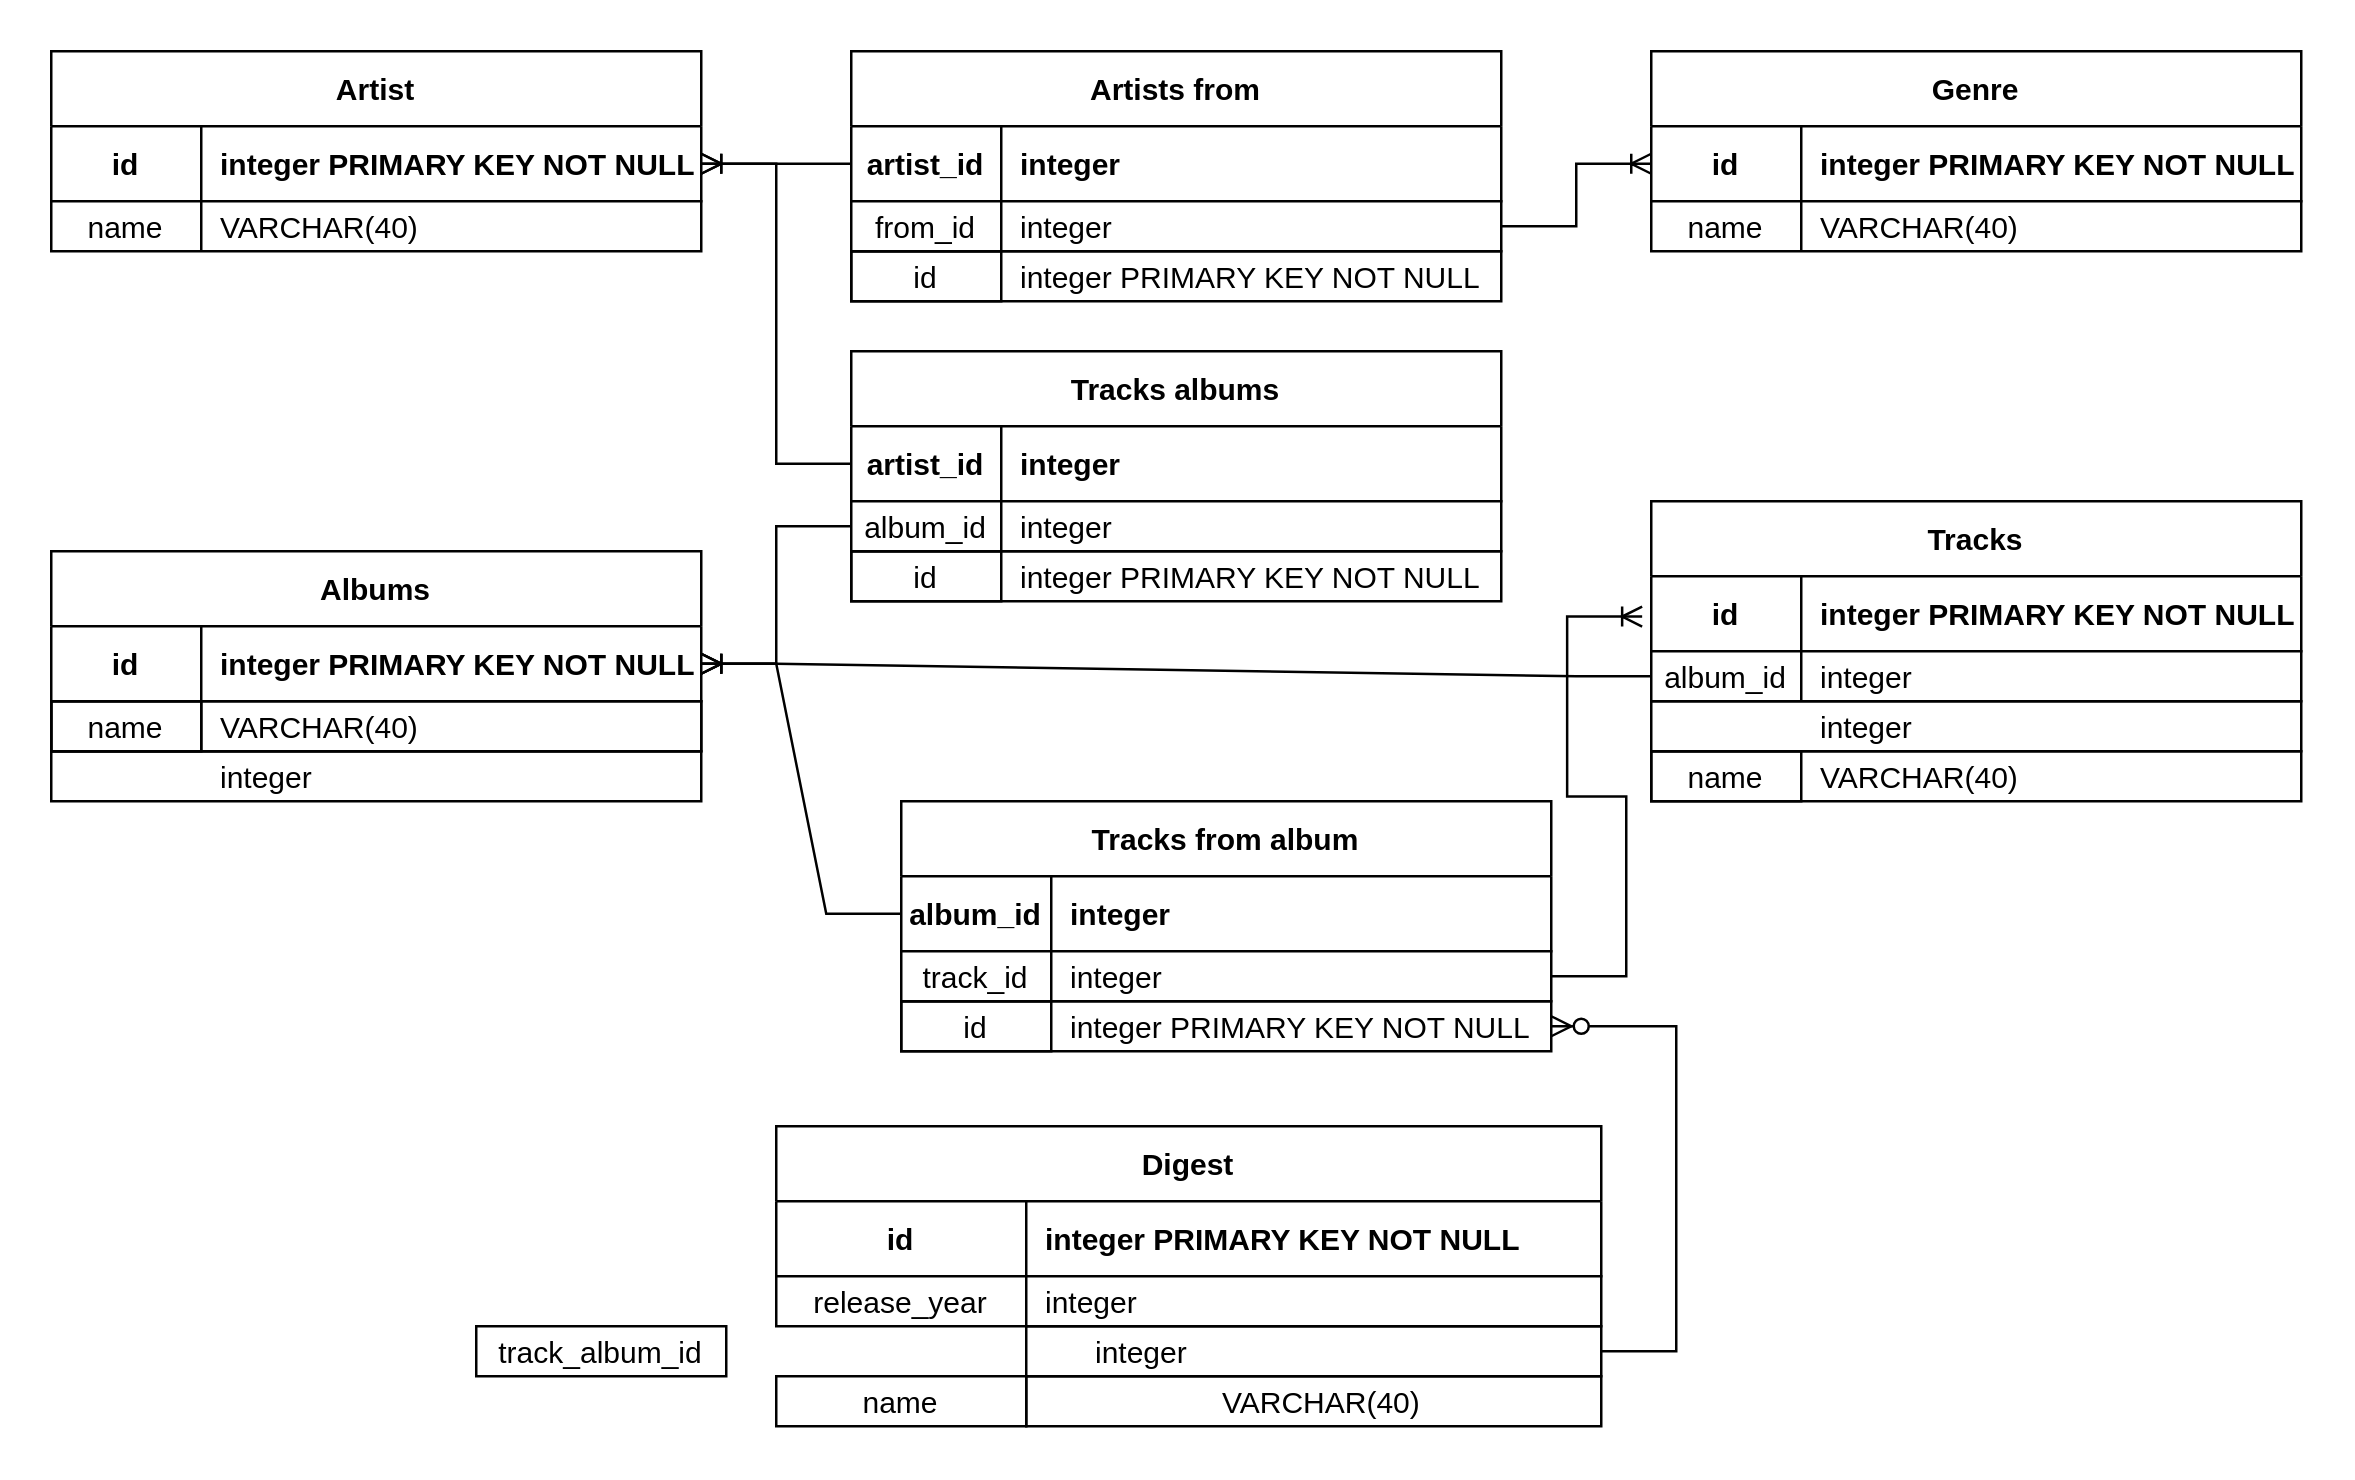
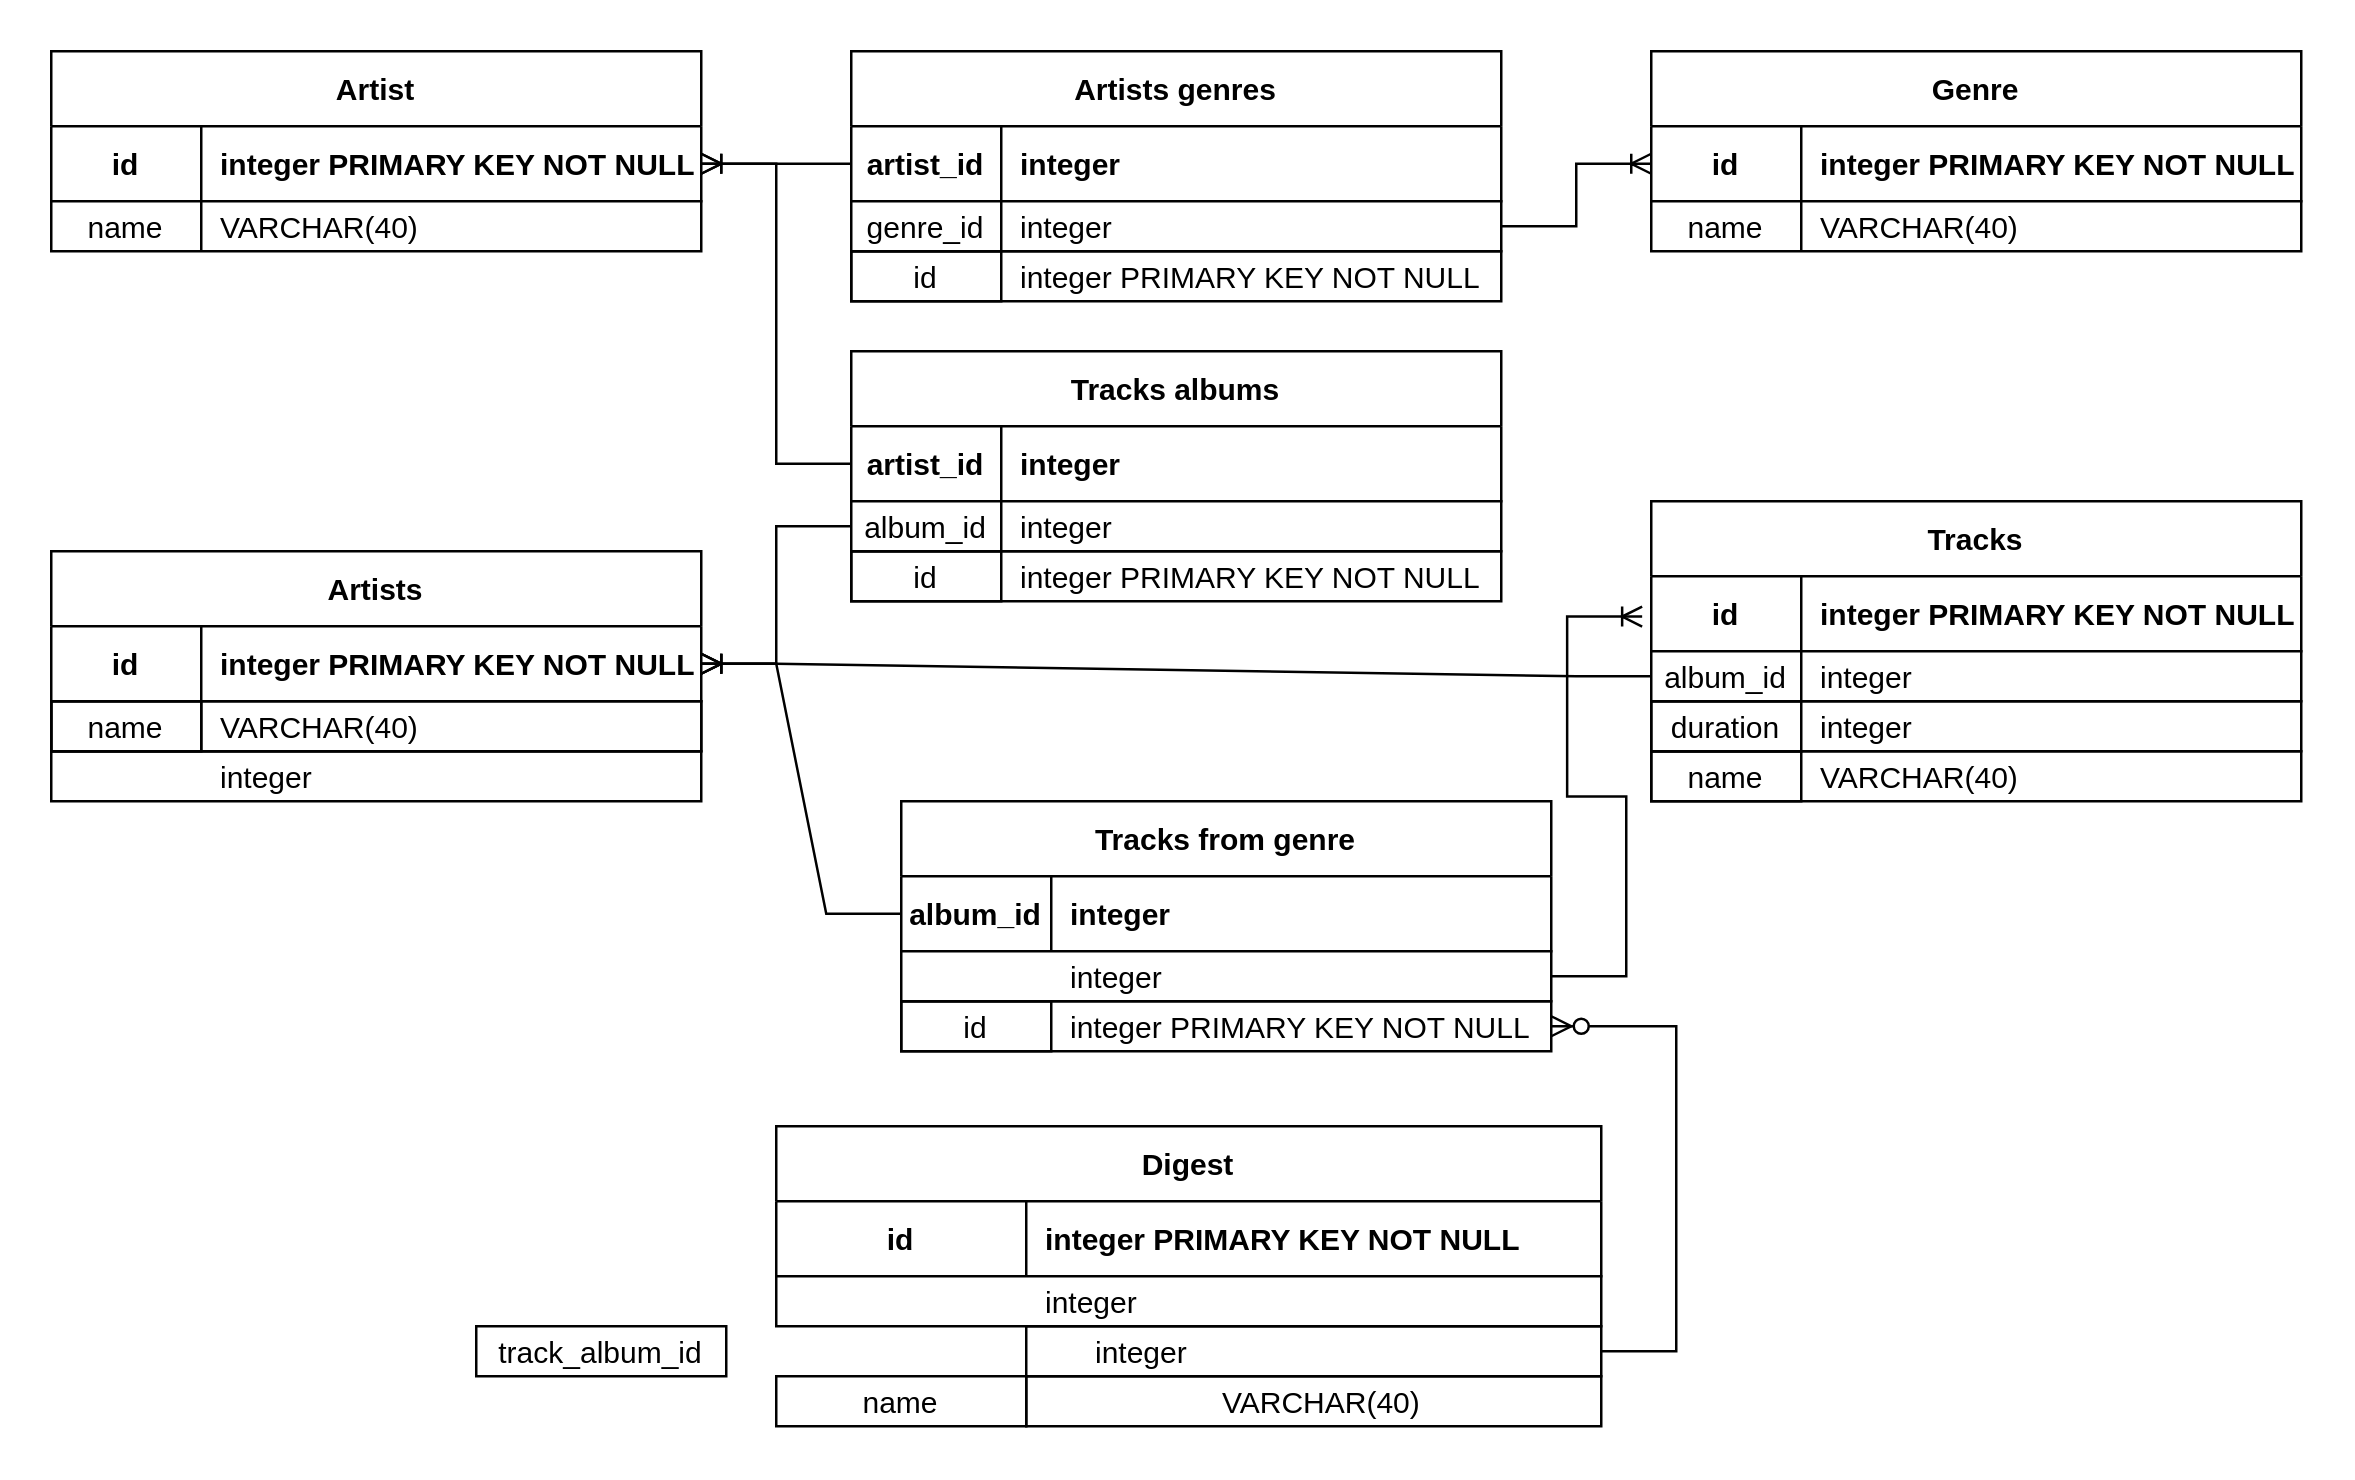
(1175, 90) -> (1175, 90)
(925, 228) -> (925, 228)
(375, 590) -> (375, 590)
none -> (1726, 726)
(1225, 840) -> (1225, 840)
(976, 976) -> none
(901, 1301) -> none
